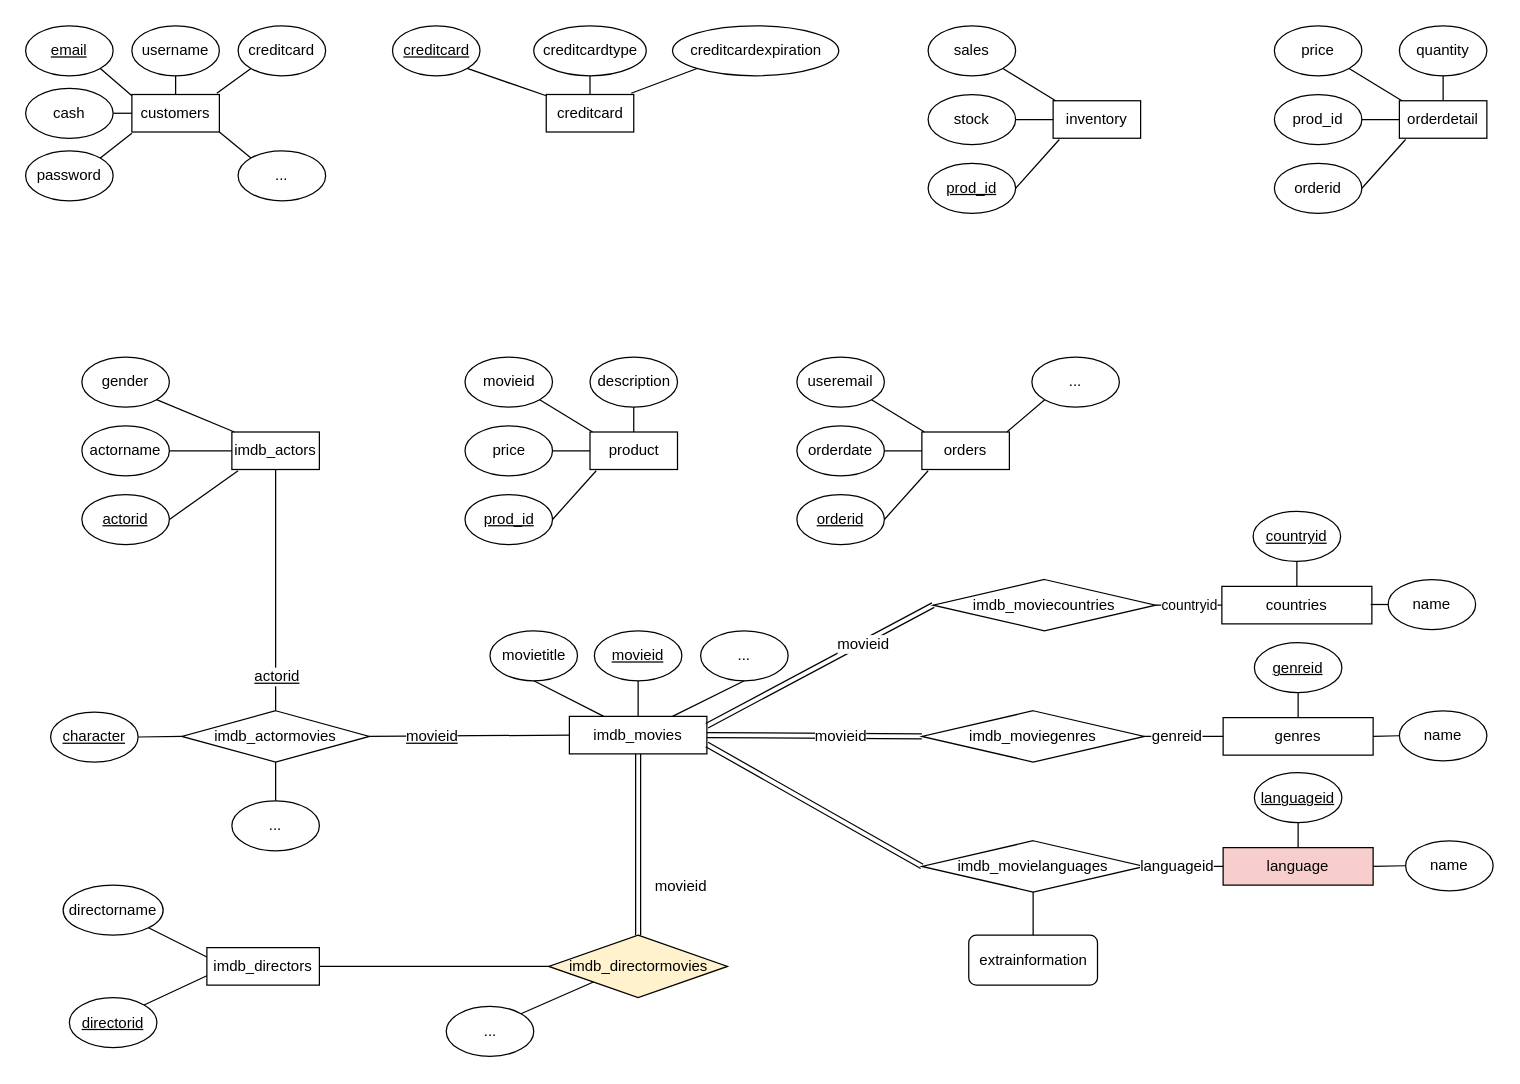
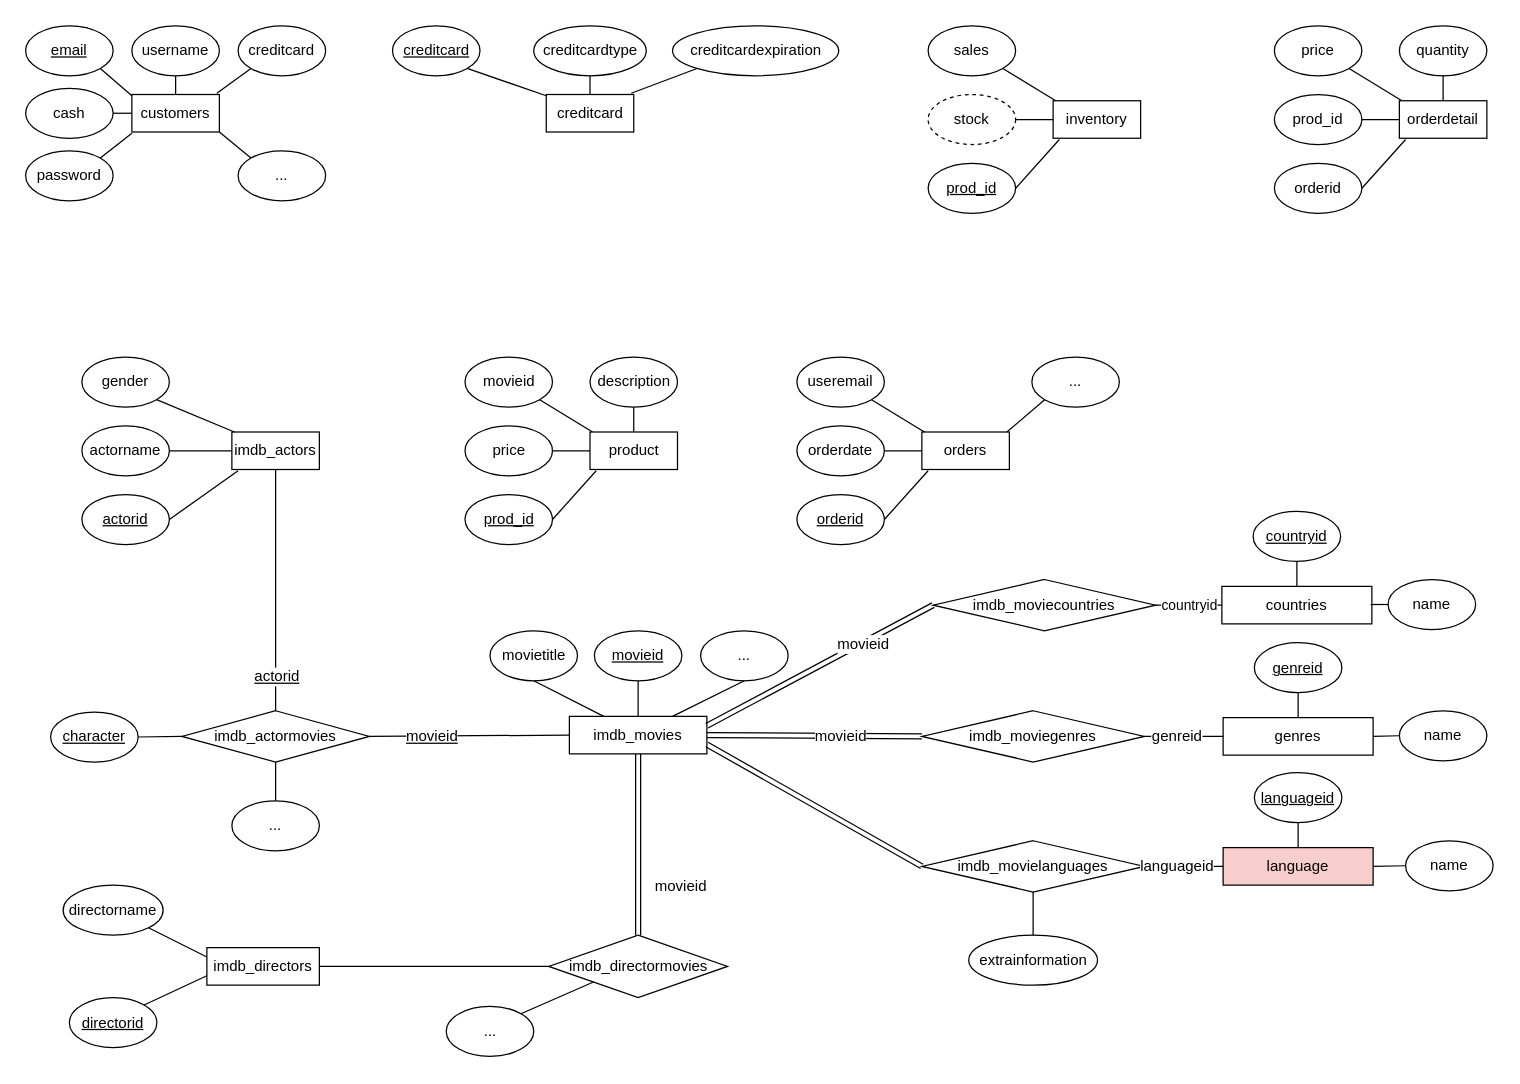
(972, 119) -> (972, 119)
(1033, 960) -> (1033, 960)
(638, 966) -> (638, 966)
